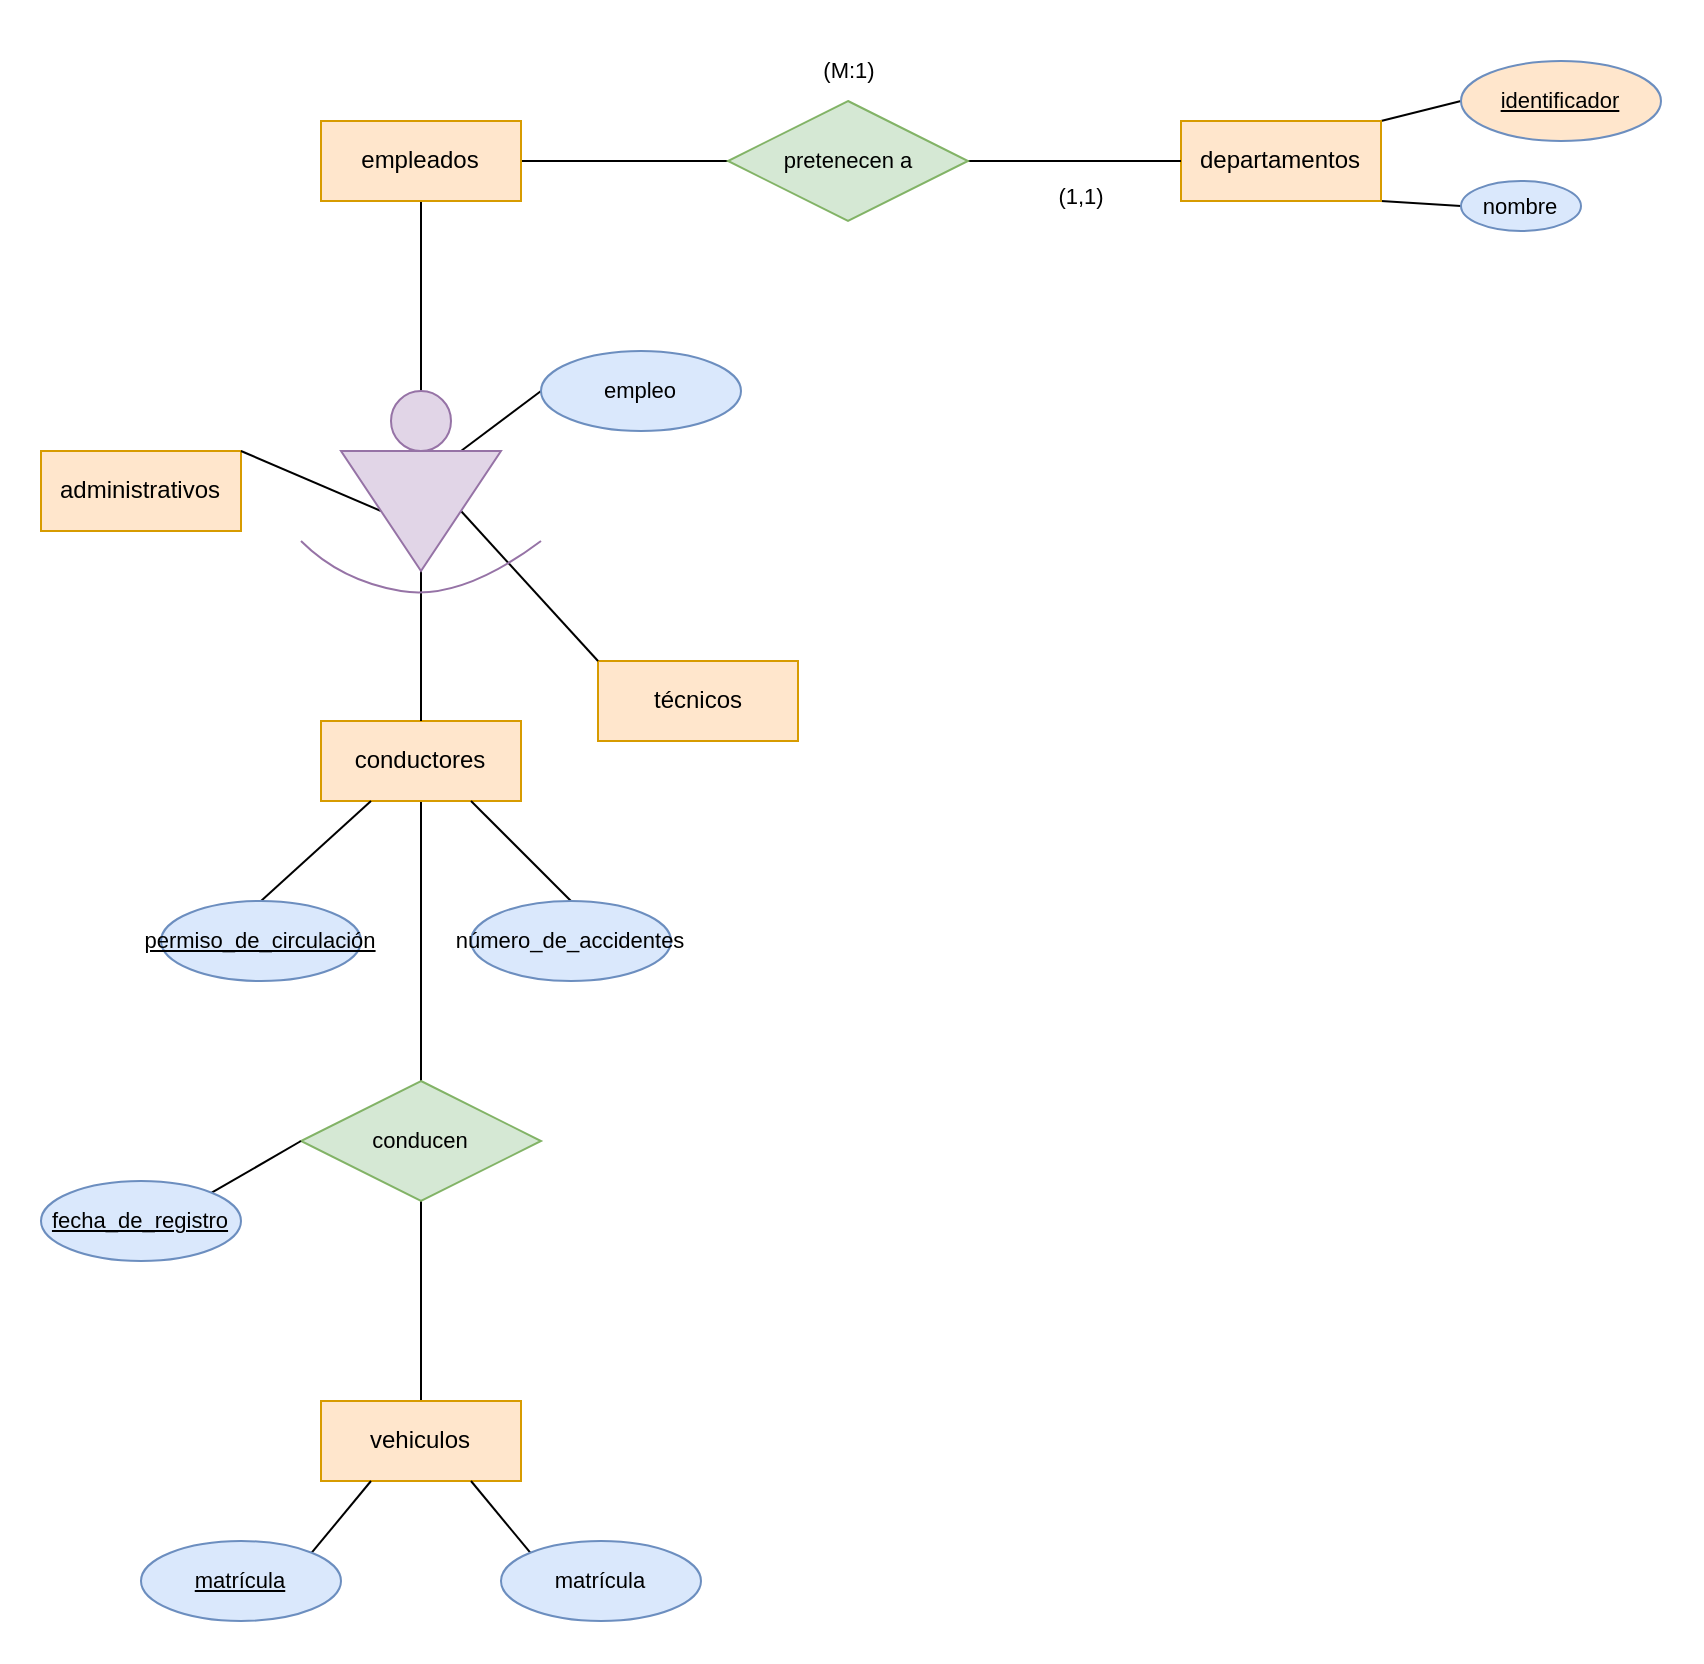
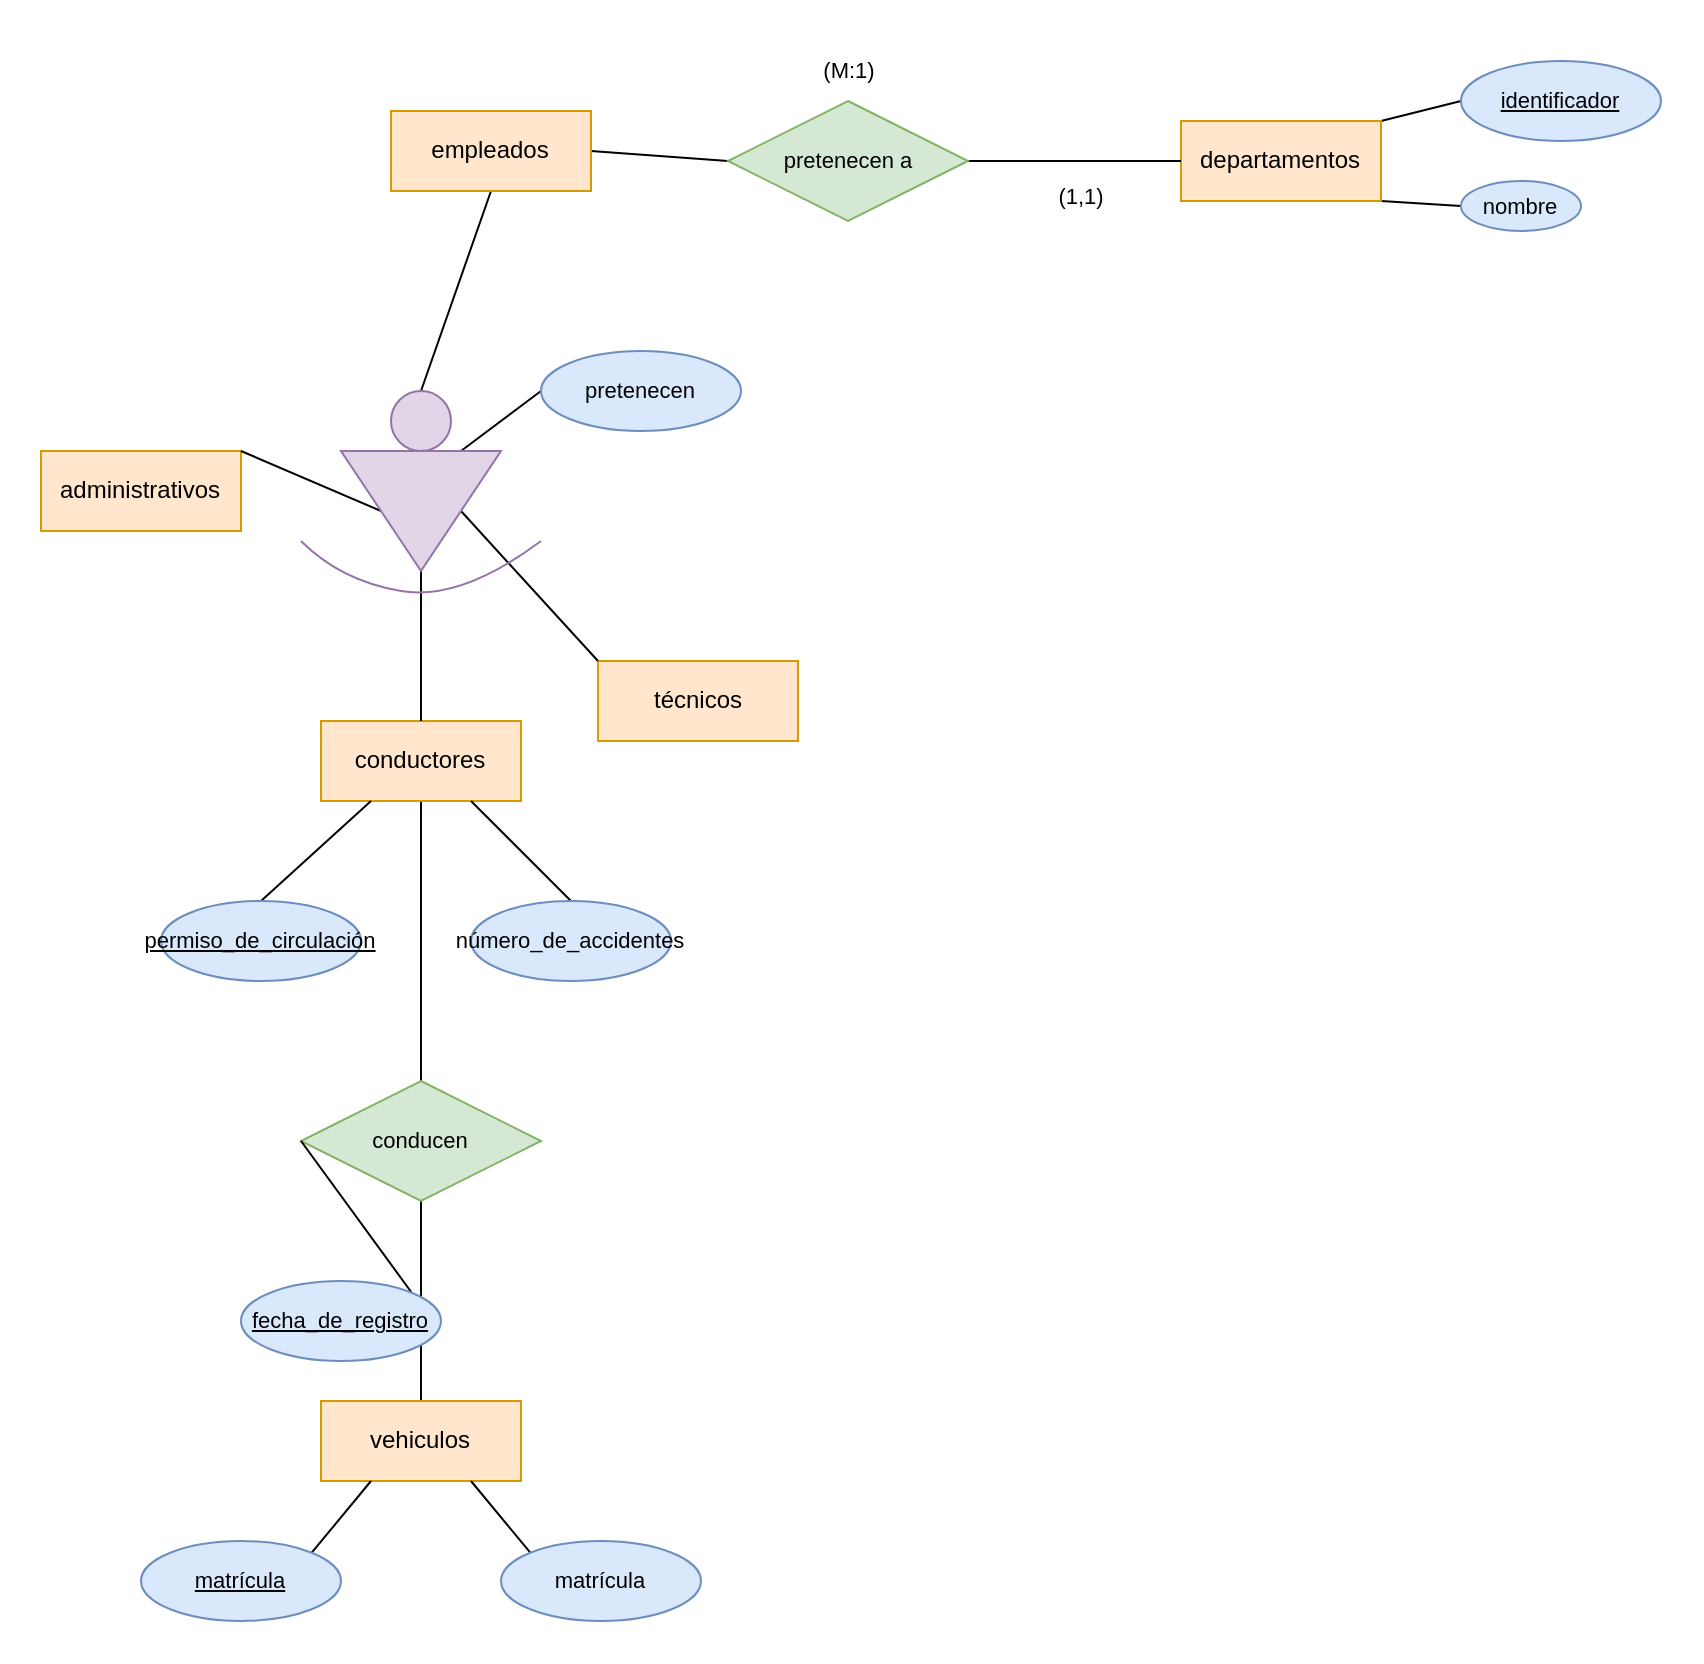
(1561, 101) -> (1561, 101)
(421, 161) -> (491, 151)
(641, 391) -> (641, 391)
(141, 1221) -> (341, 1321)
